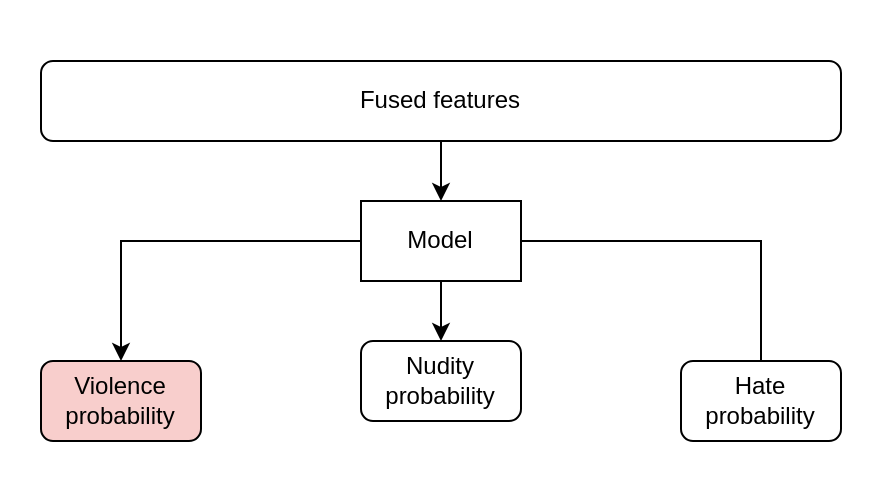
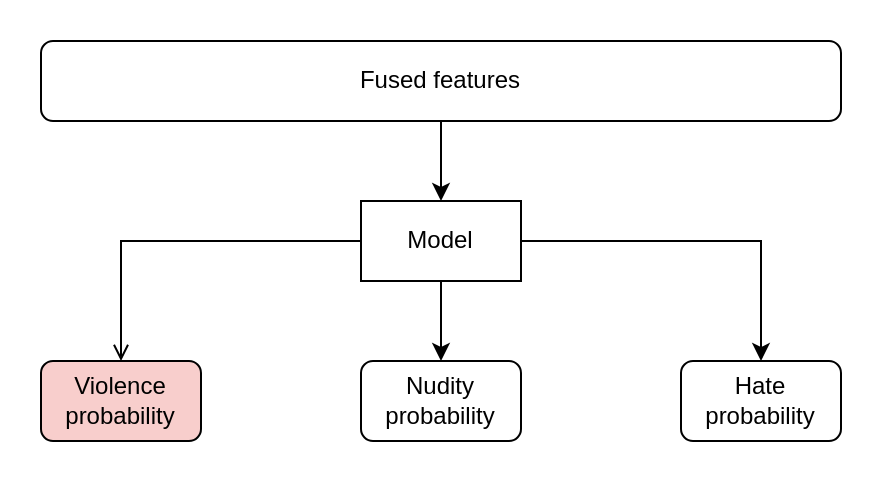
(441, 101) -> (441, 81)
(121, 346) -> (121, 348)
(761, 351) -> (761, 346)
(441, 381) -> (441, 401)
